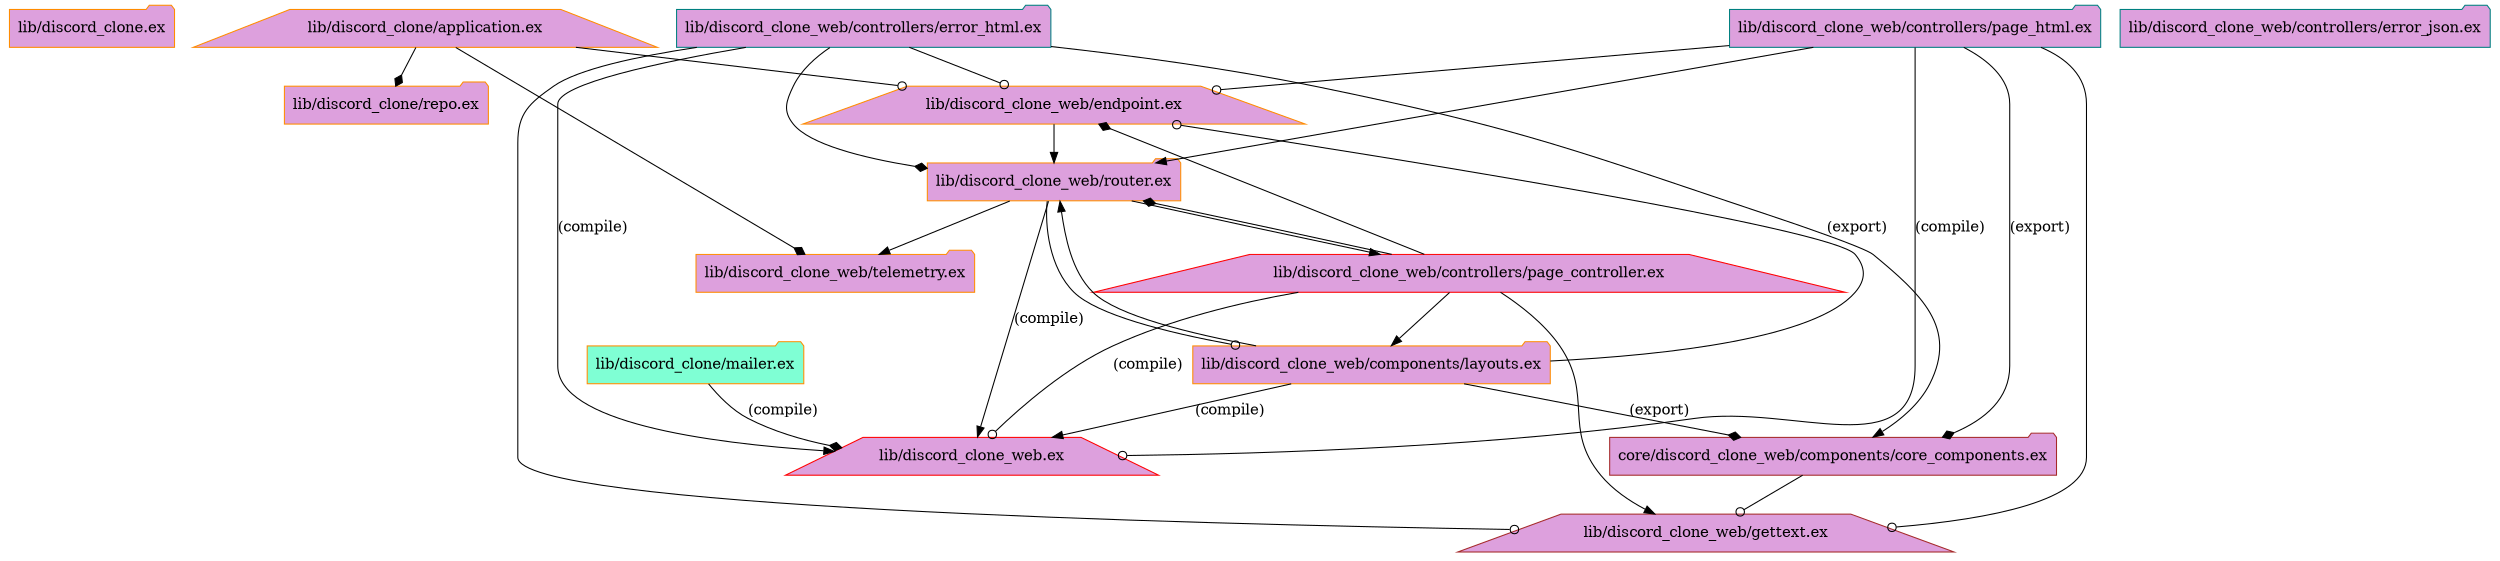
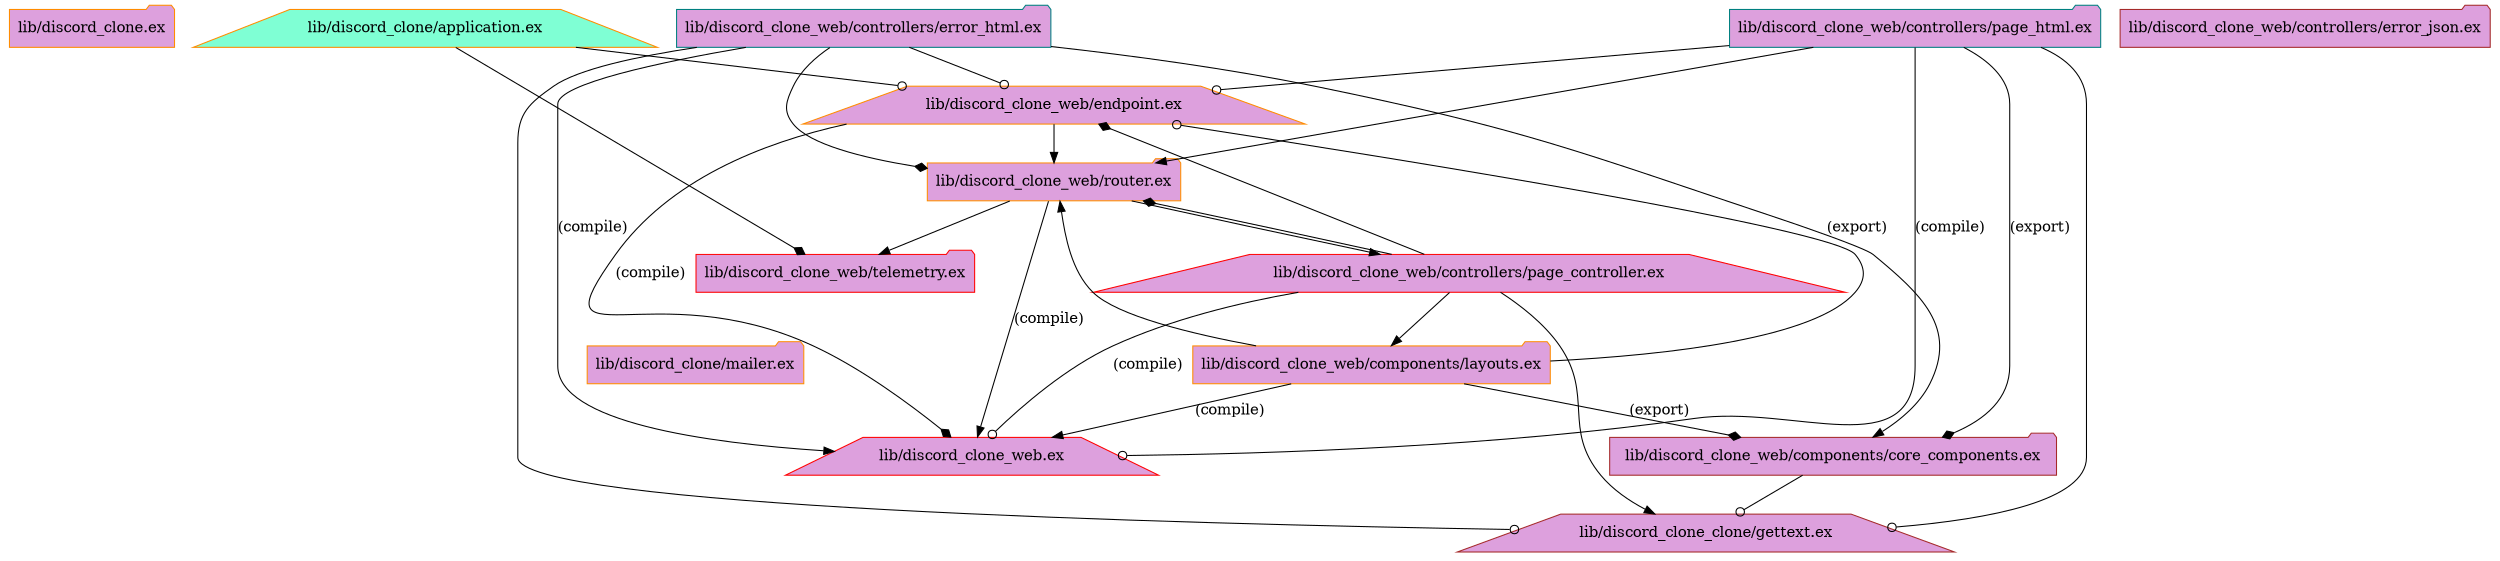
(425, 28) -> (425, 28)
(2305, 28) -> (2305, 28)
(386, 105) -> none
(835, 273) -> (835, 273)
(1104, 310) -> none
(695, 365) -> (695, 365)
(763, 425) -> (614, 314)
(1833, 456) -> (1833, 456)
(1706, 533) -> (1706, 533)
